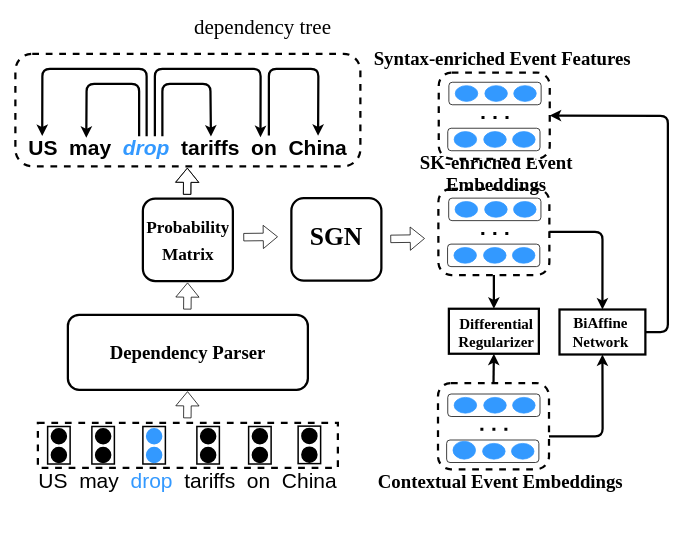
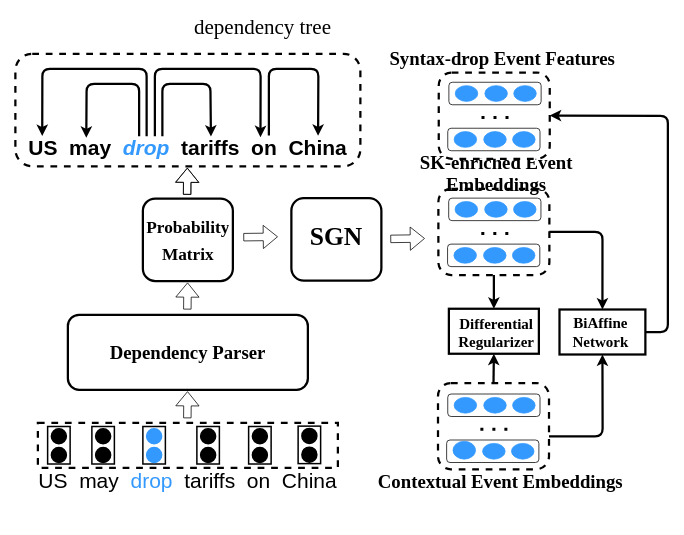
(503, 58) -> (503, 58)
